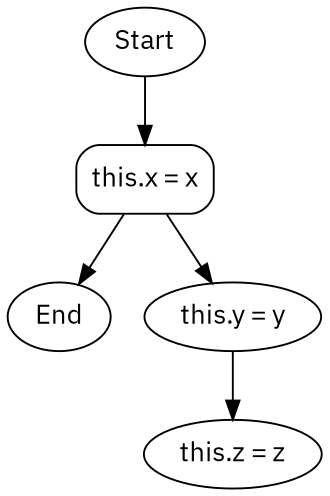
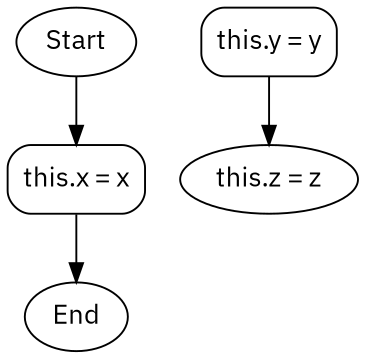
(184, 241) -> none
(233, 317) -> (269, 42)
